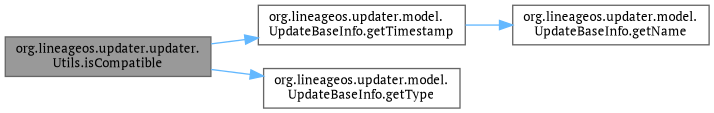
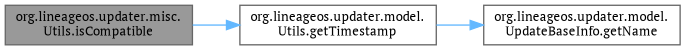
(362, 25) -> (338, 25)
(108, 57) -> (99, 25)
(362, 88) -> none
